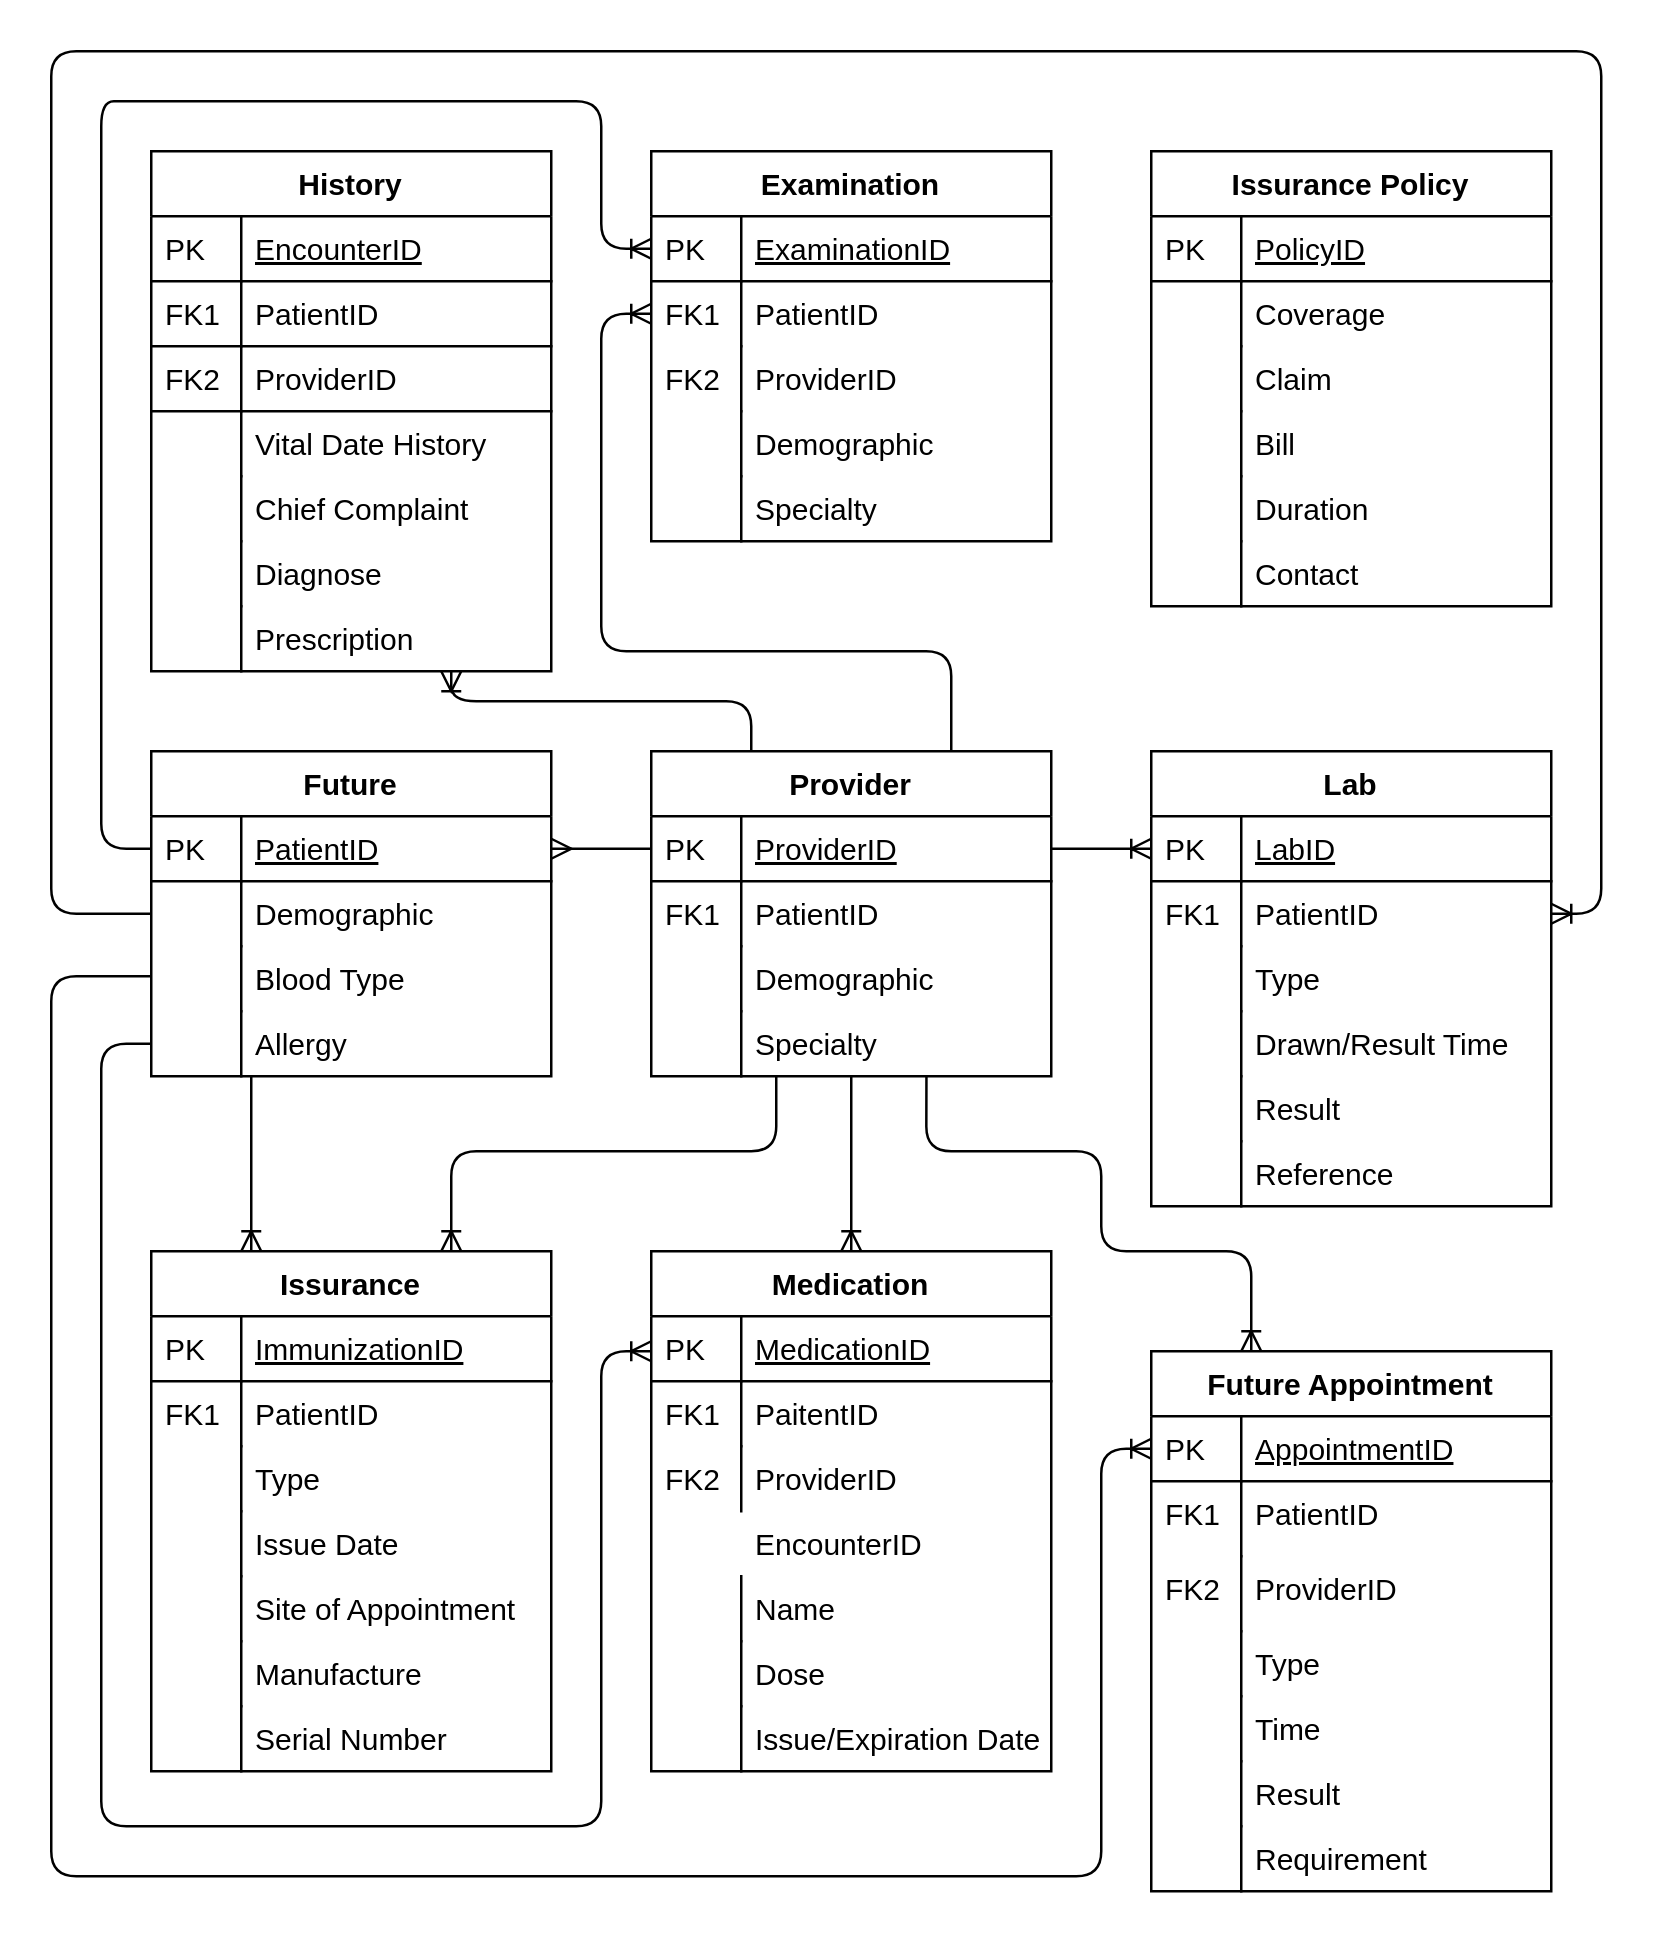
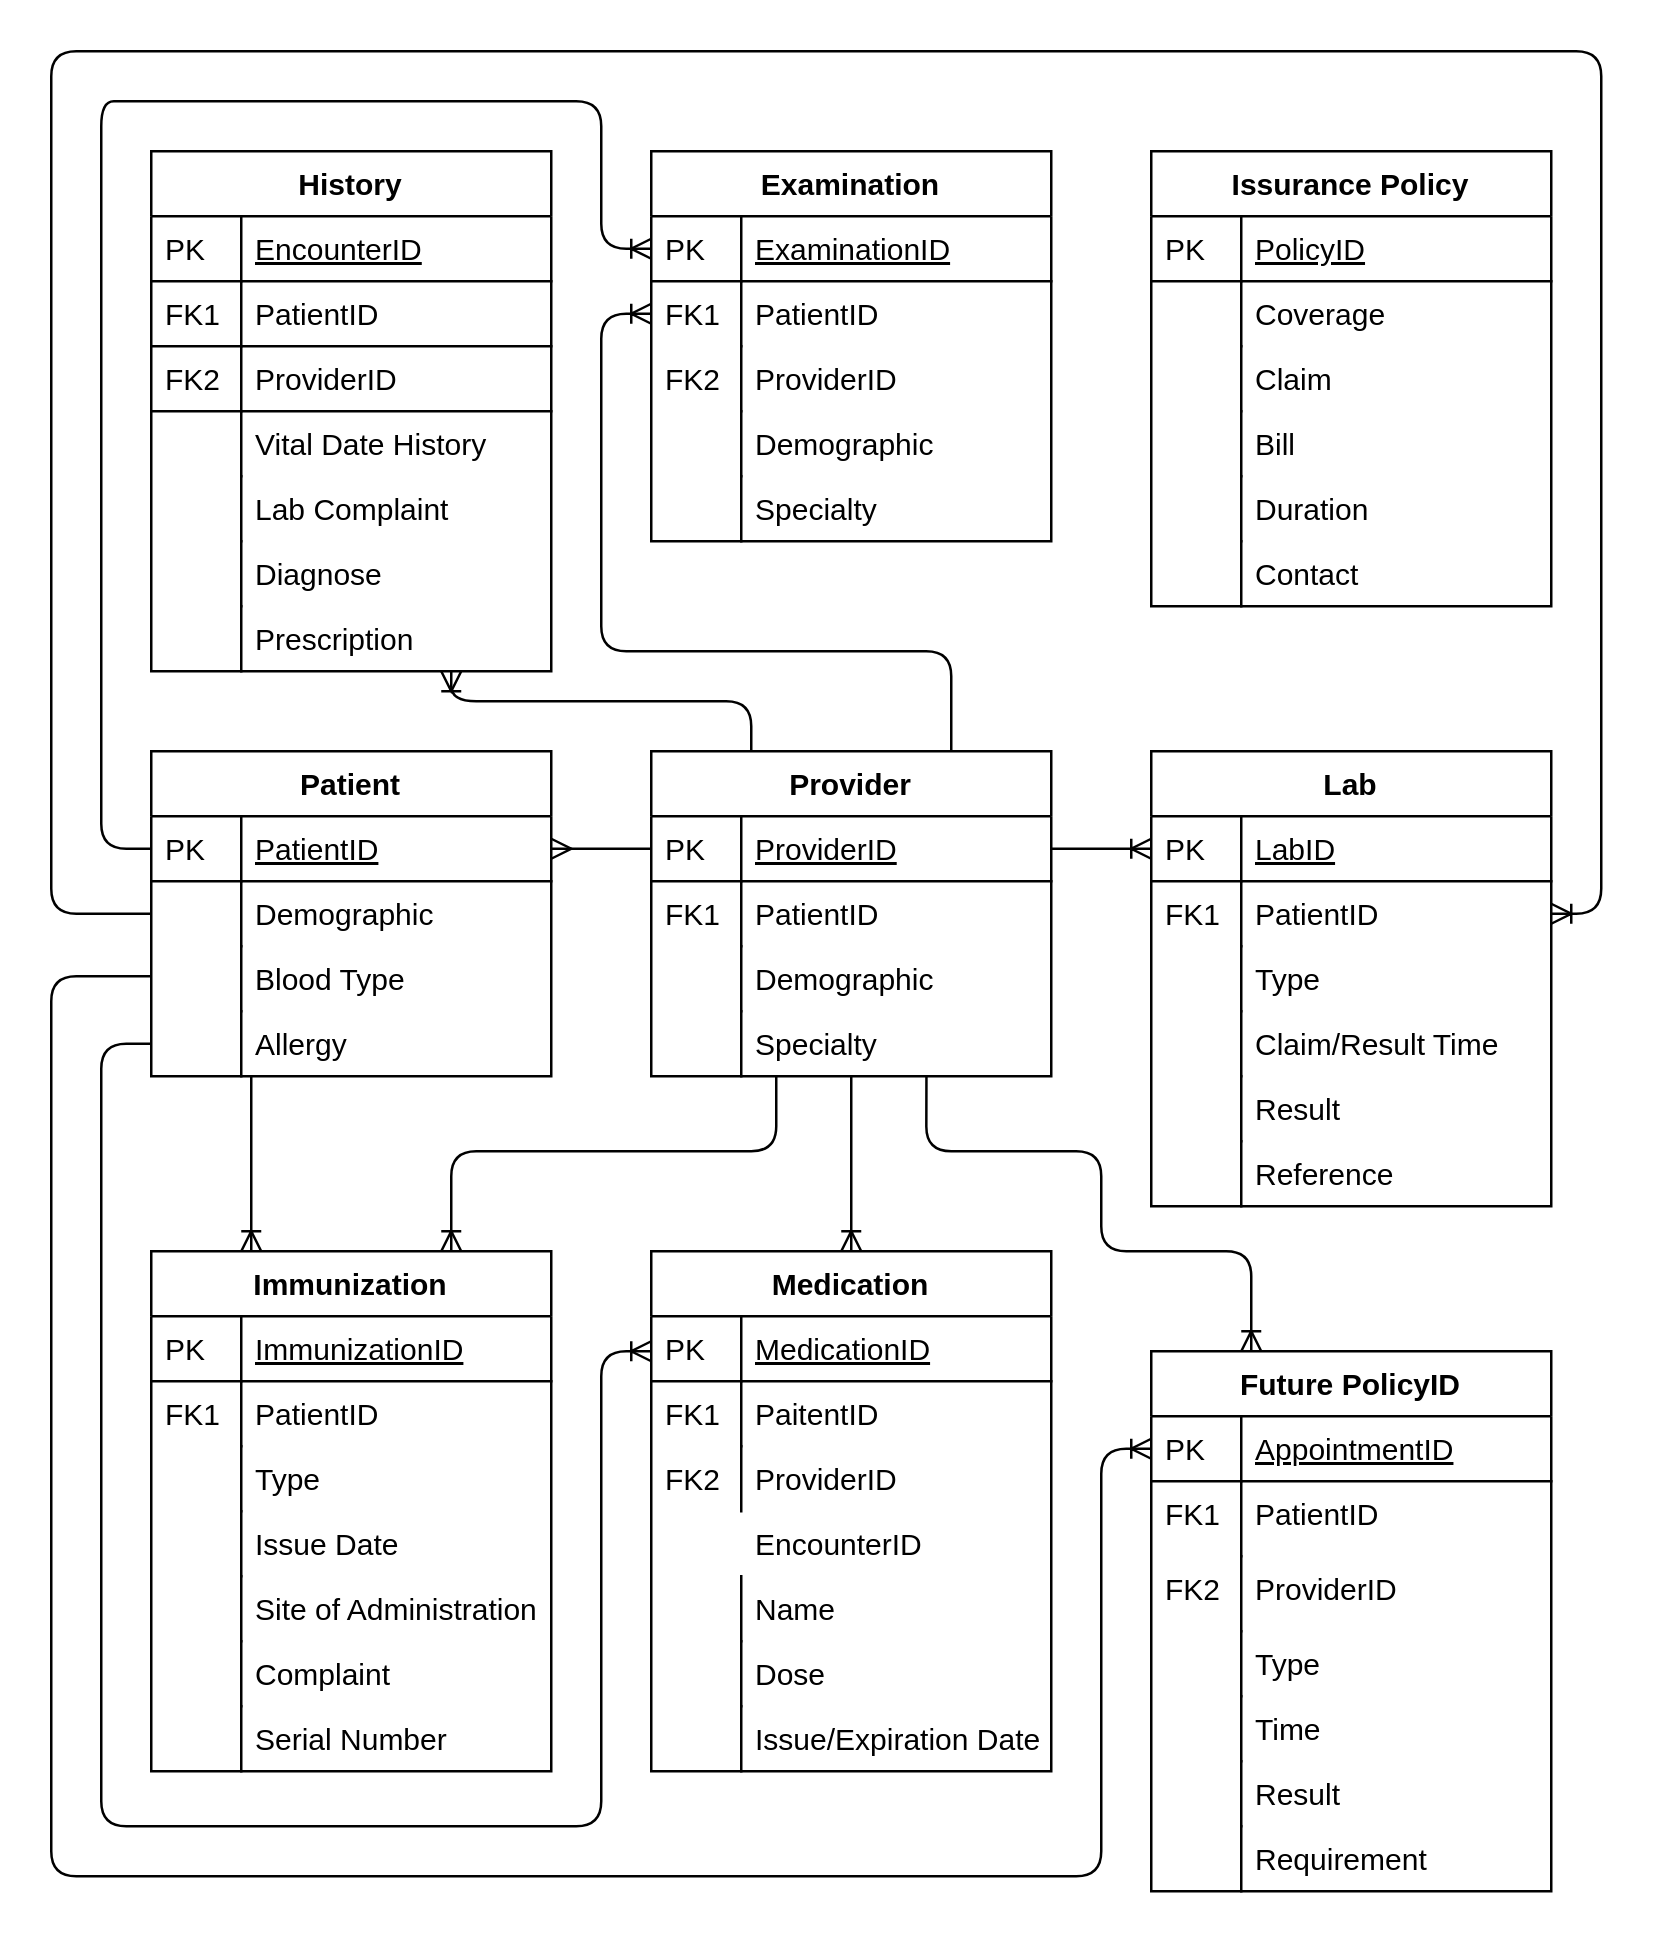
(365, 510) -> (353, 510)
(350, 785) -> (350, 785)
(1386, 1045) -> (1378, 1045)
(350, 1285) -> (350, 1285)
(1350, 1385) -> (1350, 1385)
(399, 1610) -> (416, 1610)
(347, 1675) -> (323, 1675)
